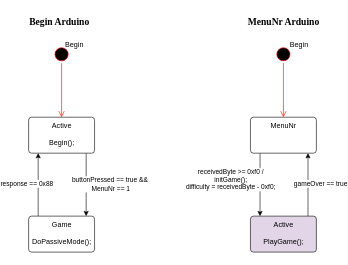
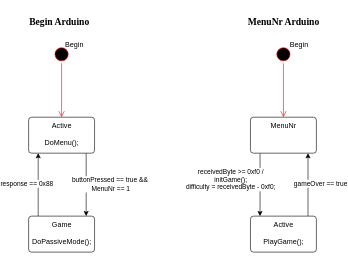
(62, 130) -> (62, 130)
(284, 234) -> (284, 234)
